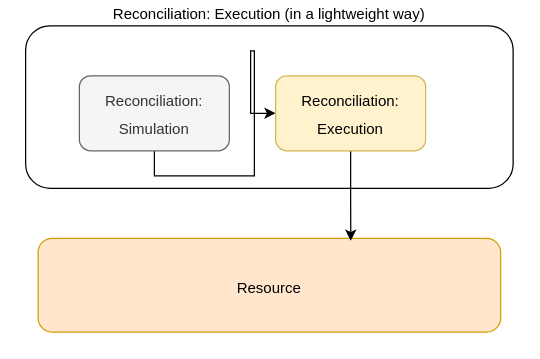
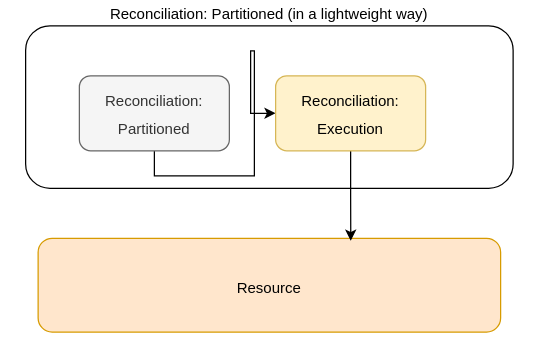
(269, 13) -> (269, 13)
(154, 113) -> (154, 113)
